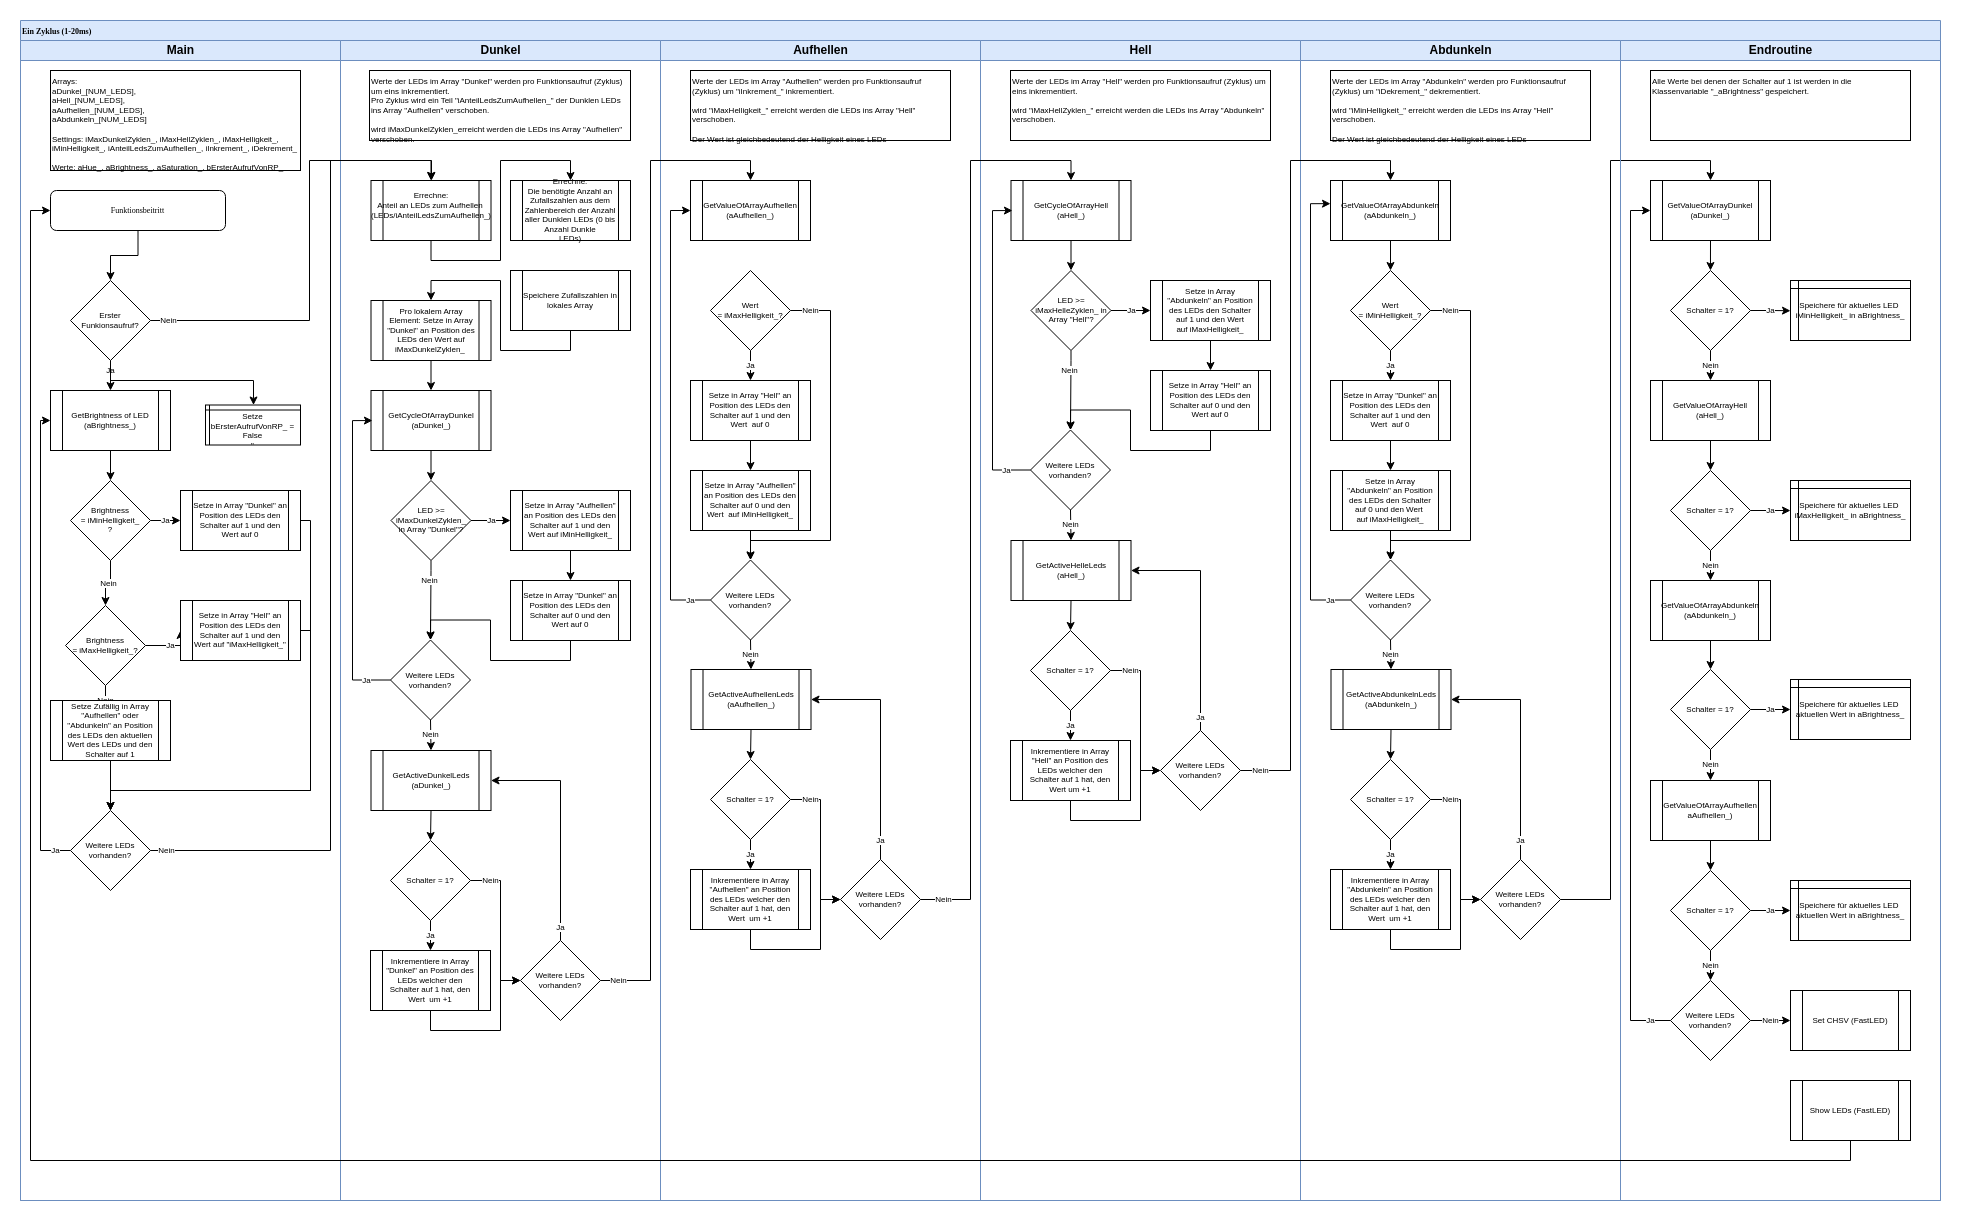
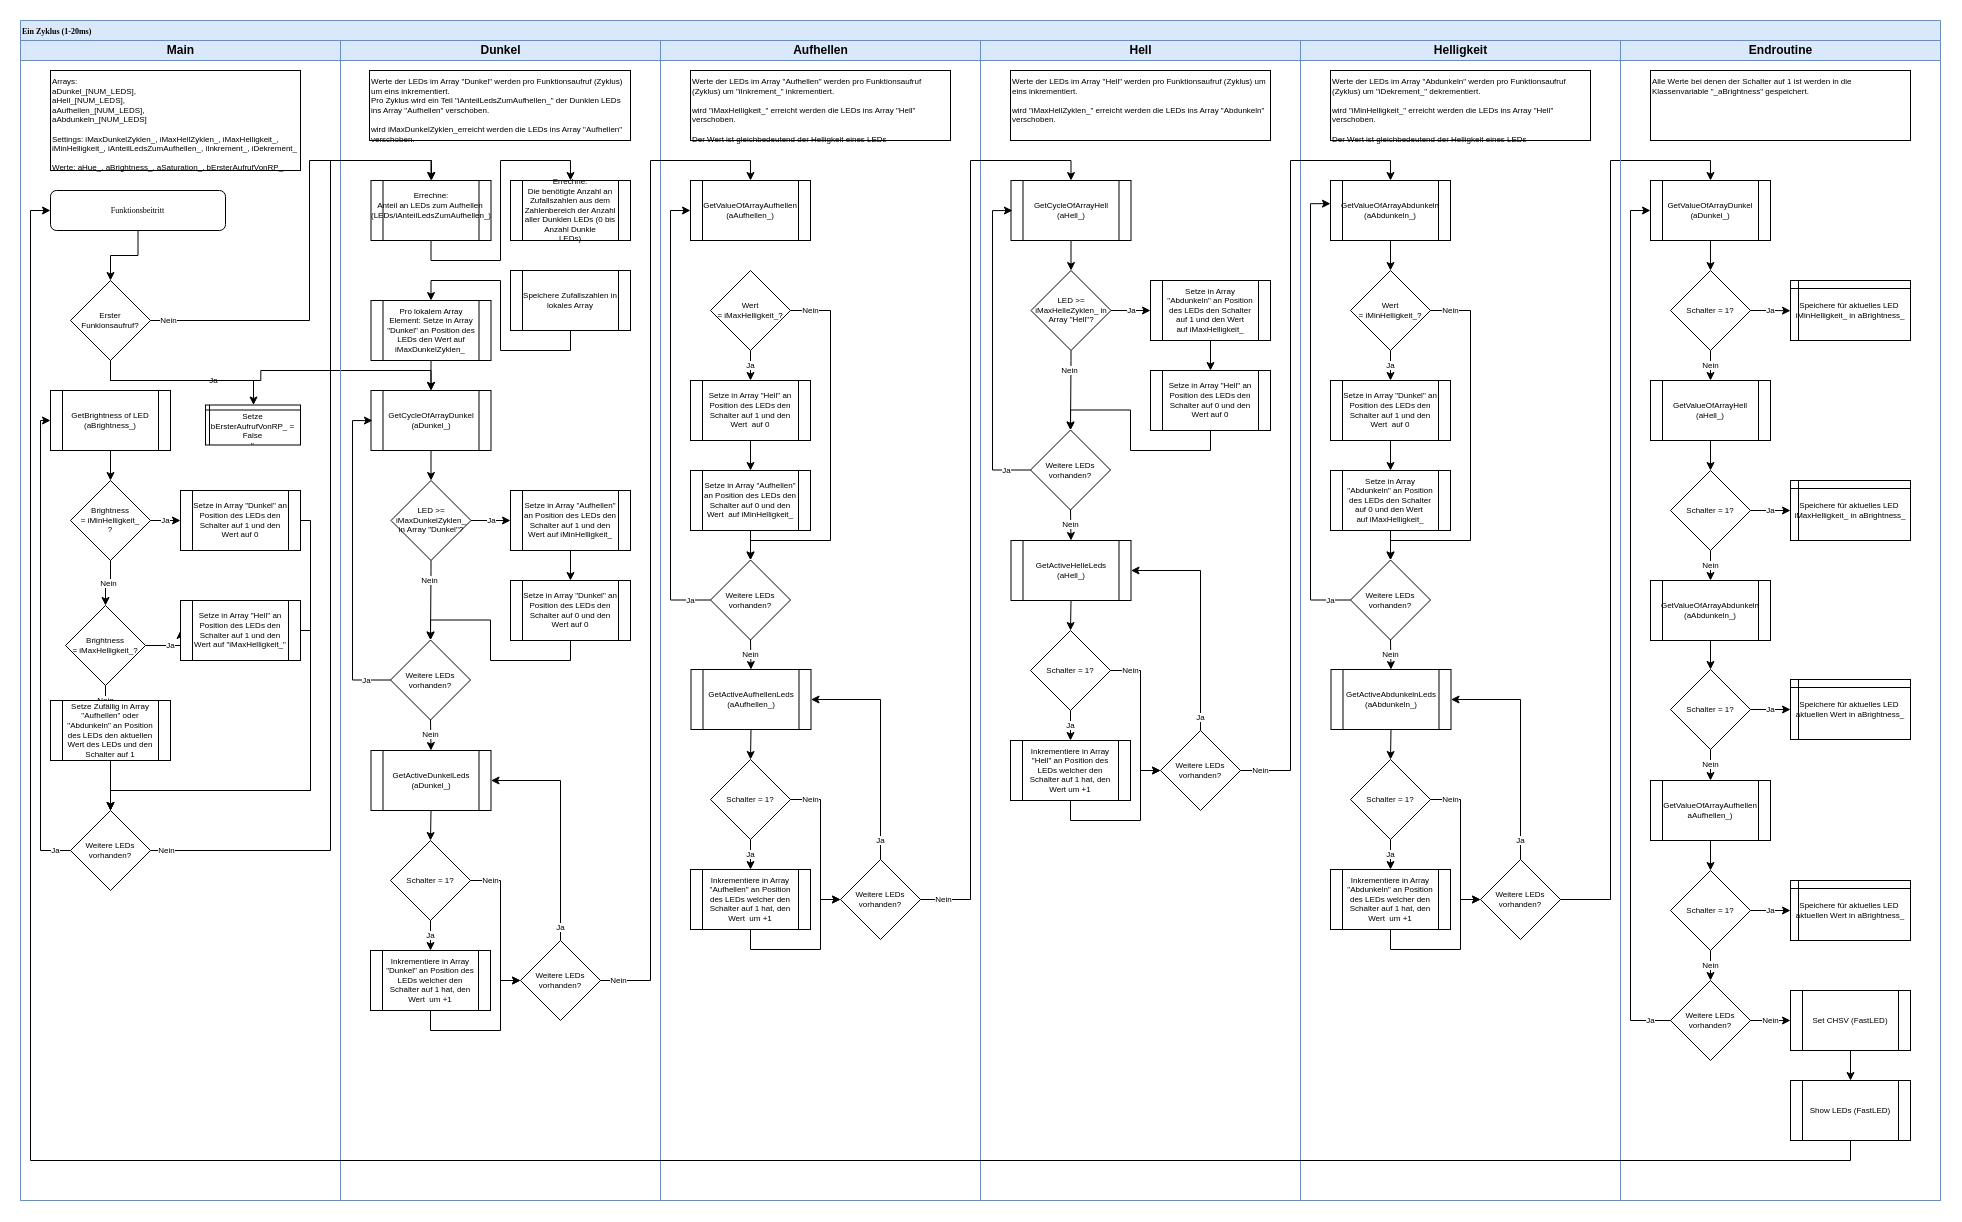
(1461, 51) -> (1461, 51)
(111, 383) -> (337, 371)
none -> (1851, 1062)
